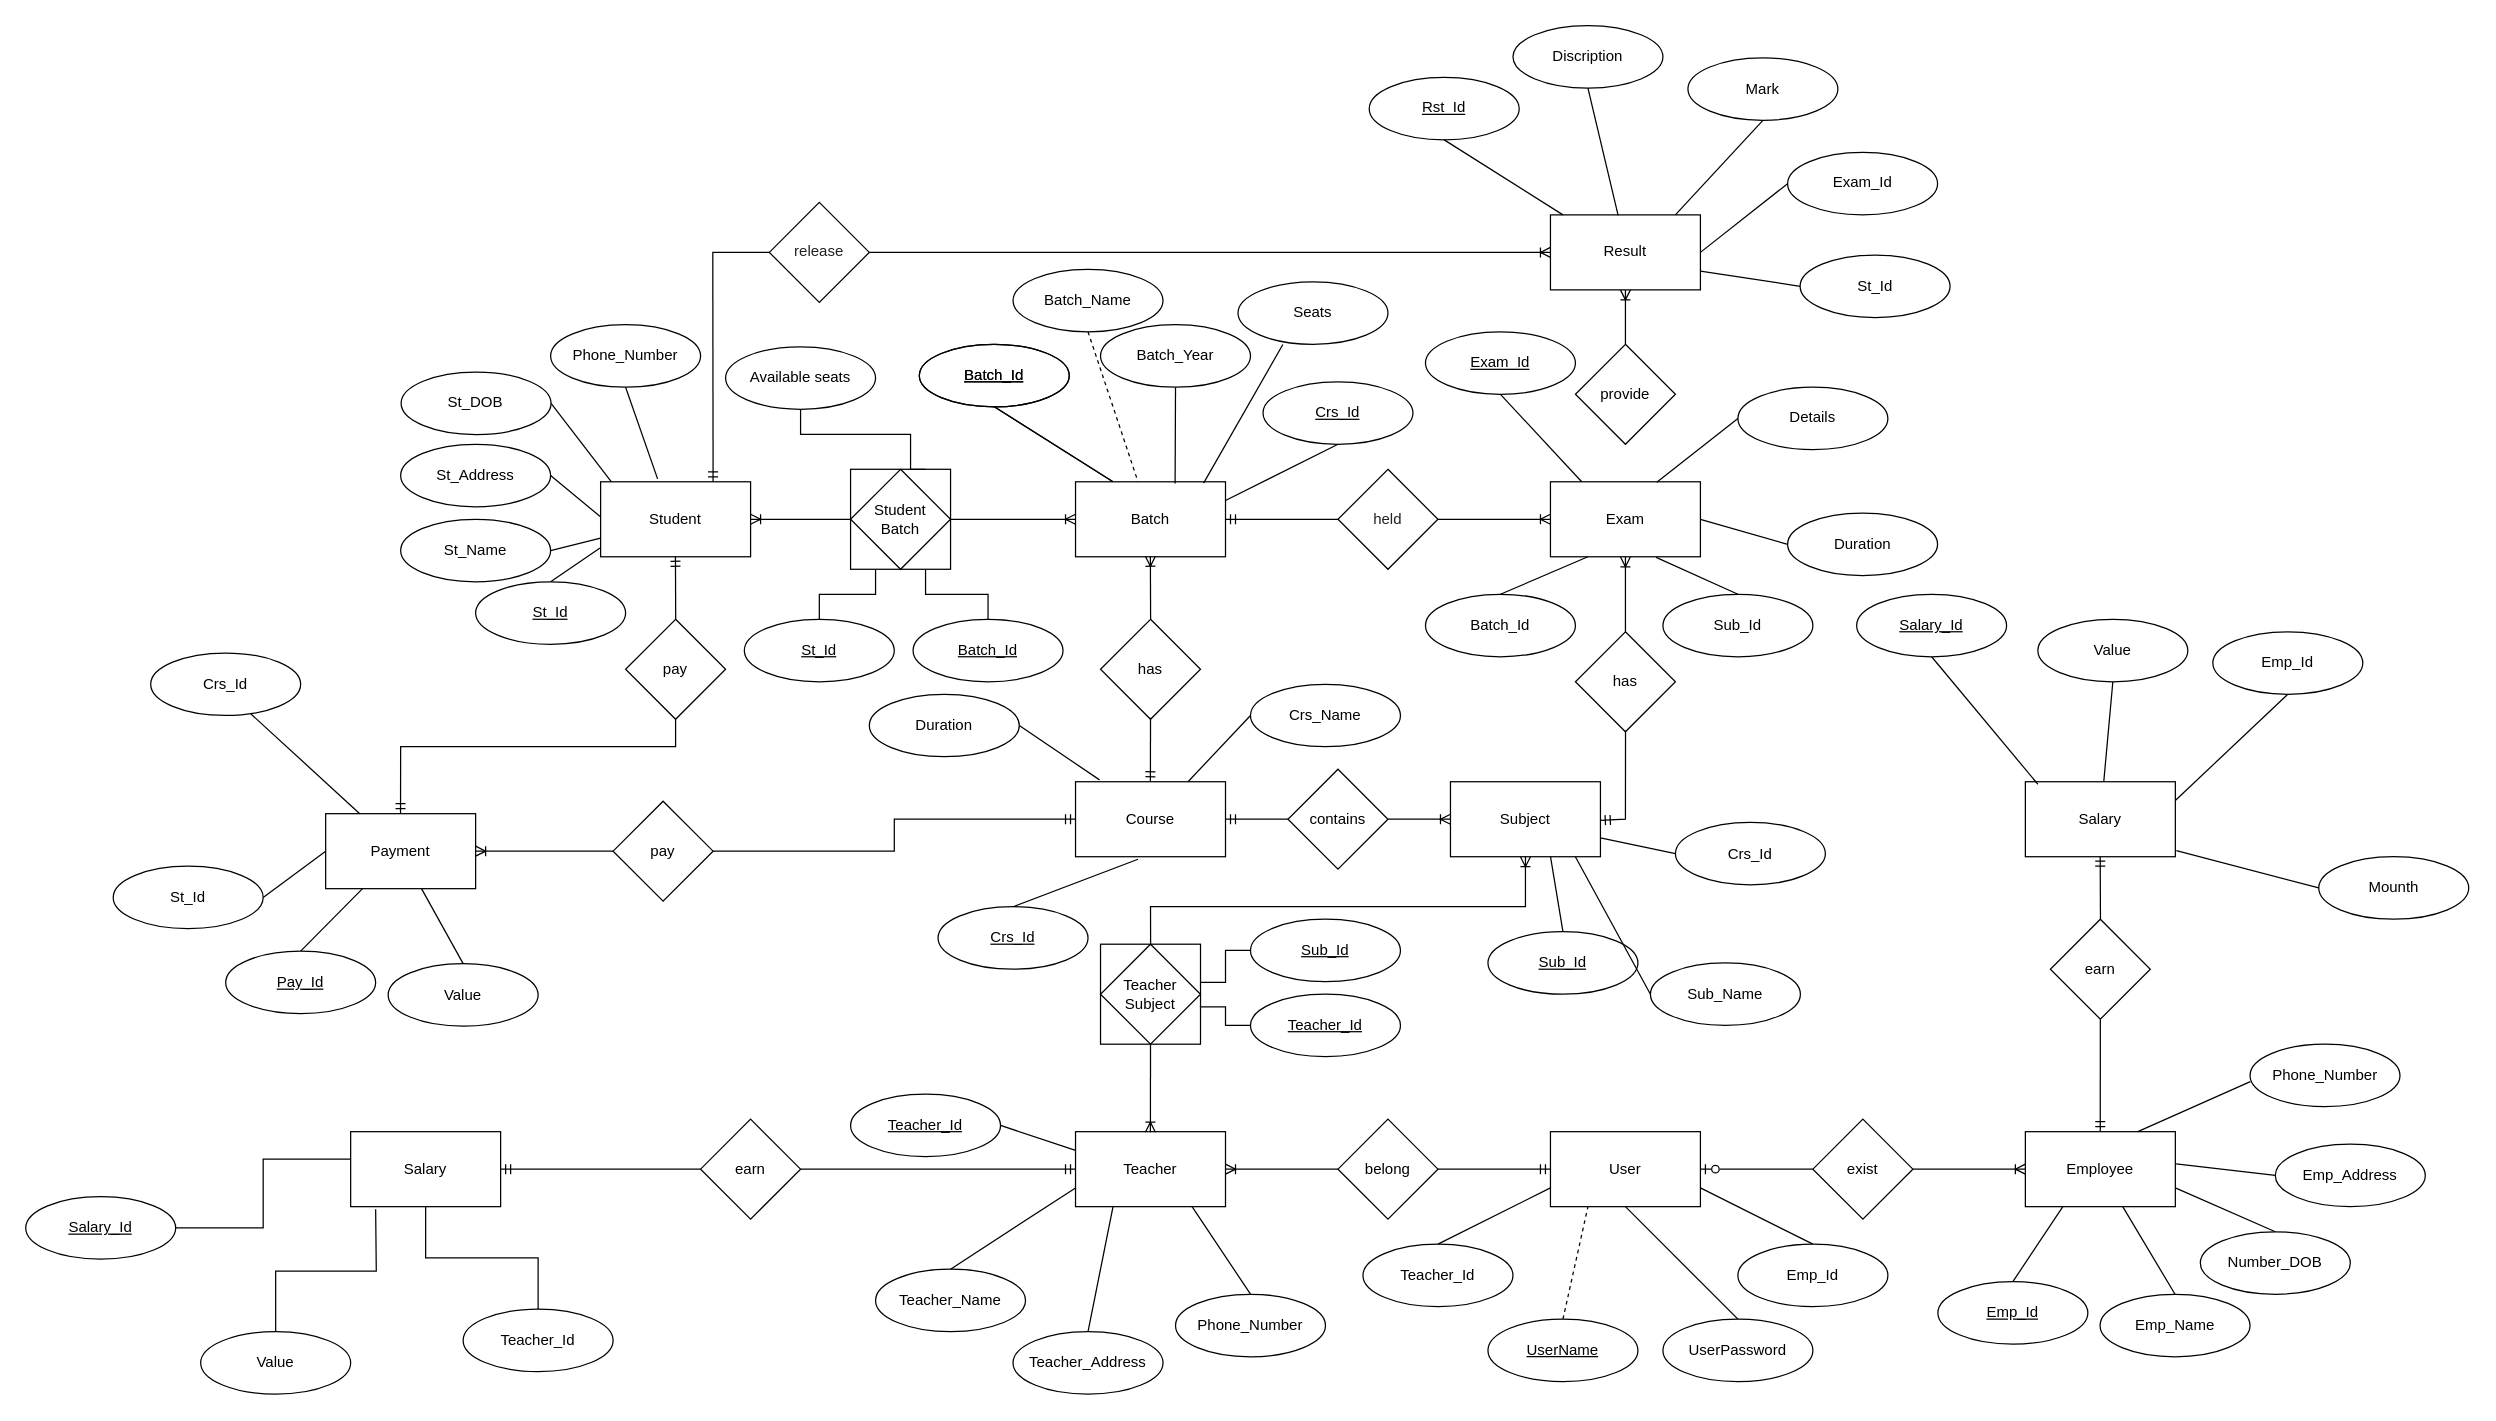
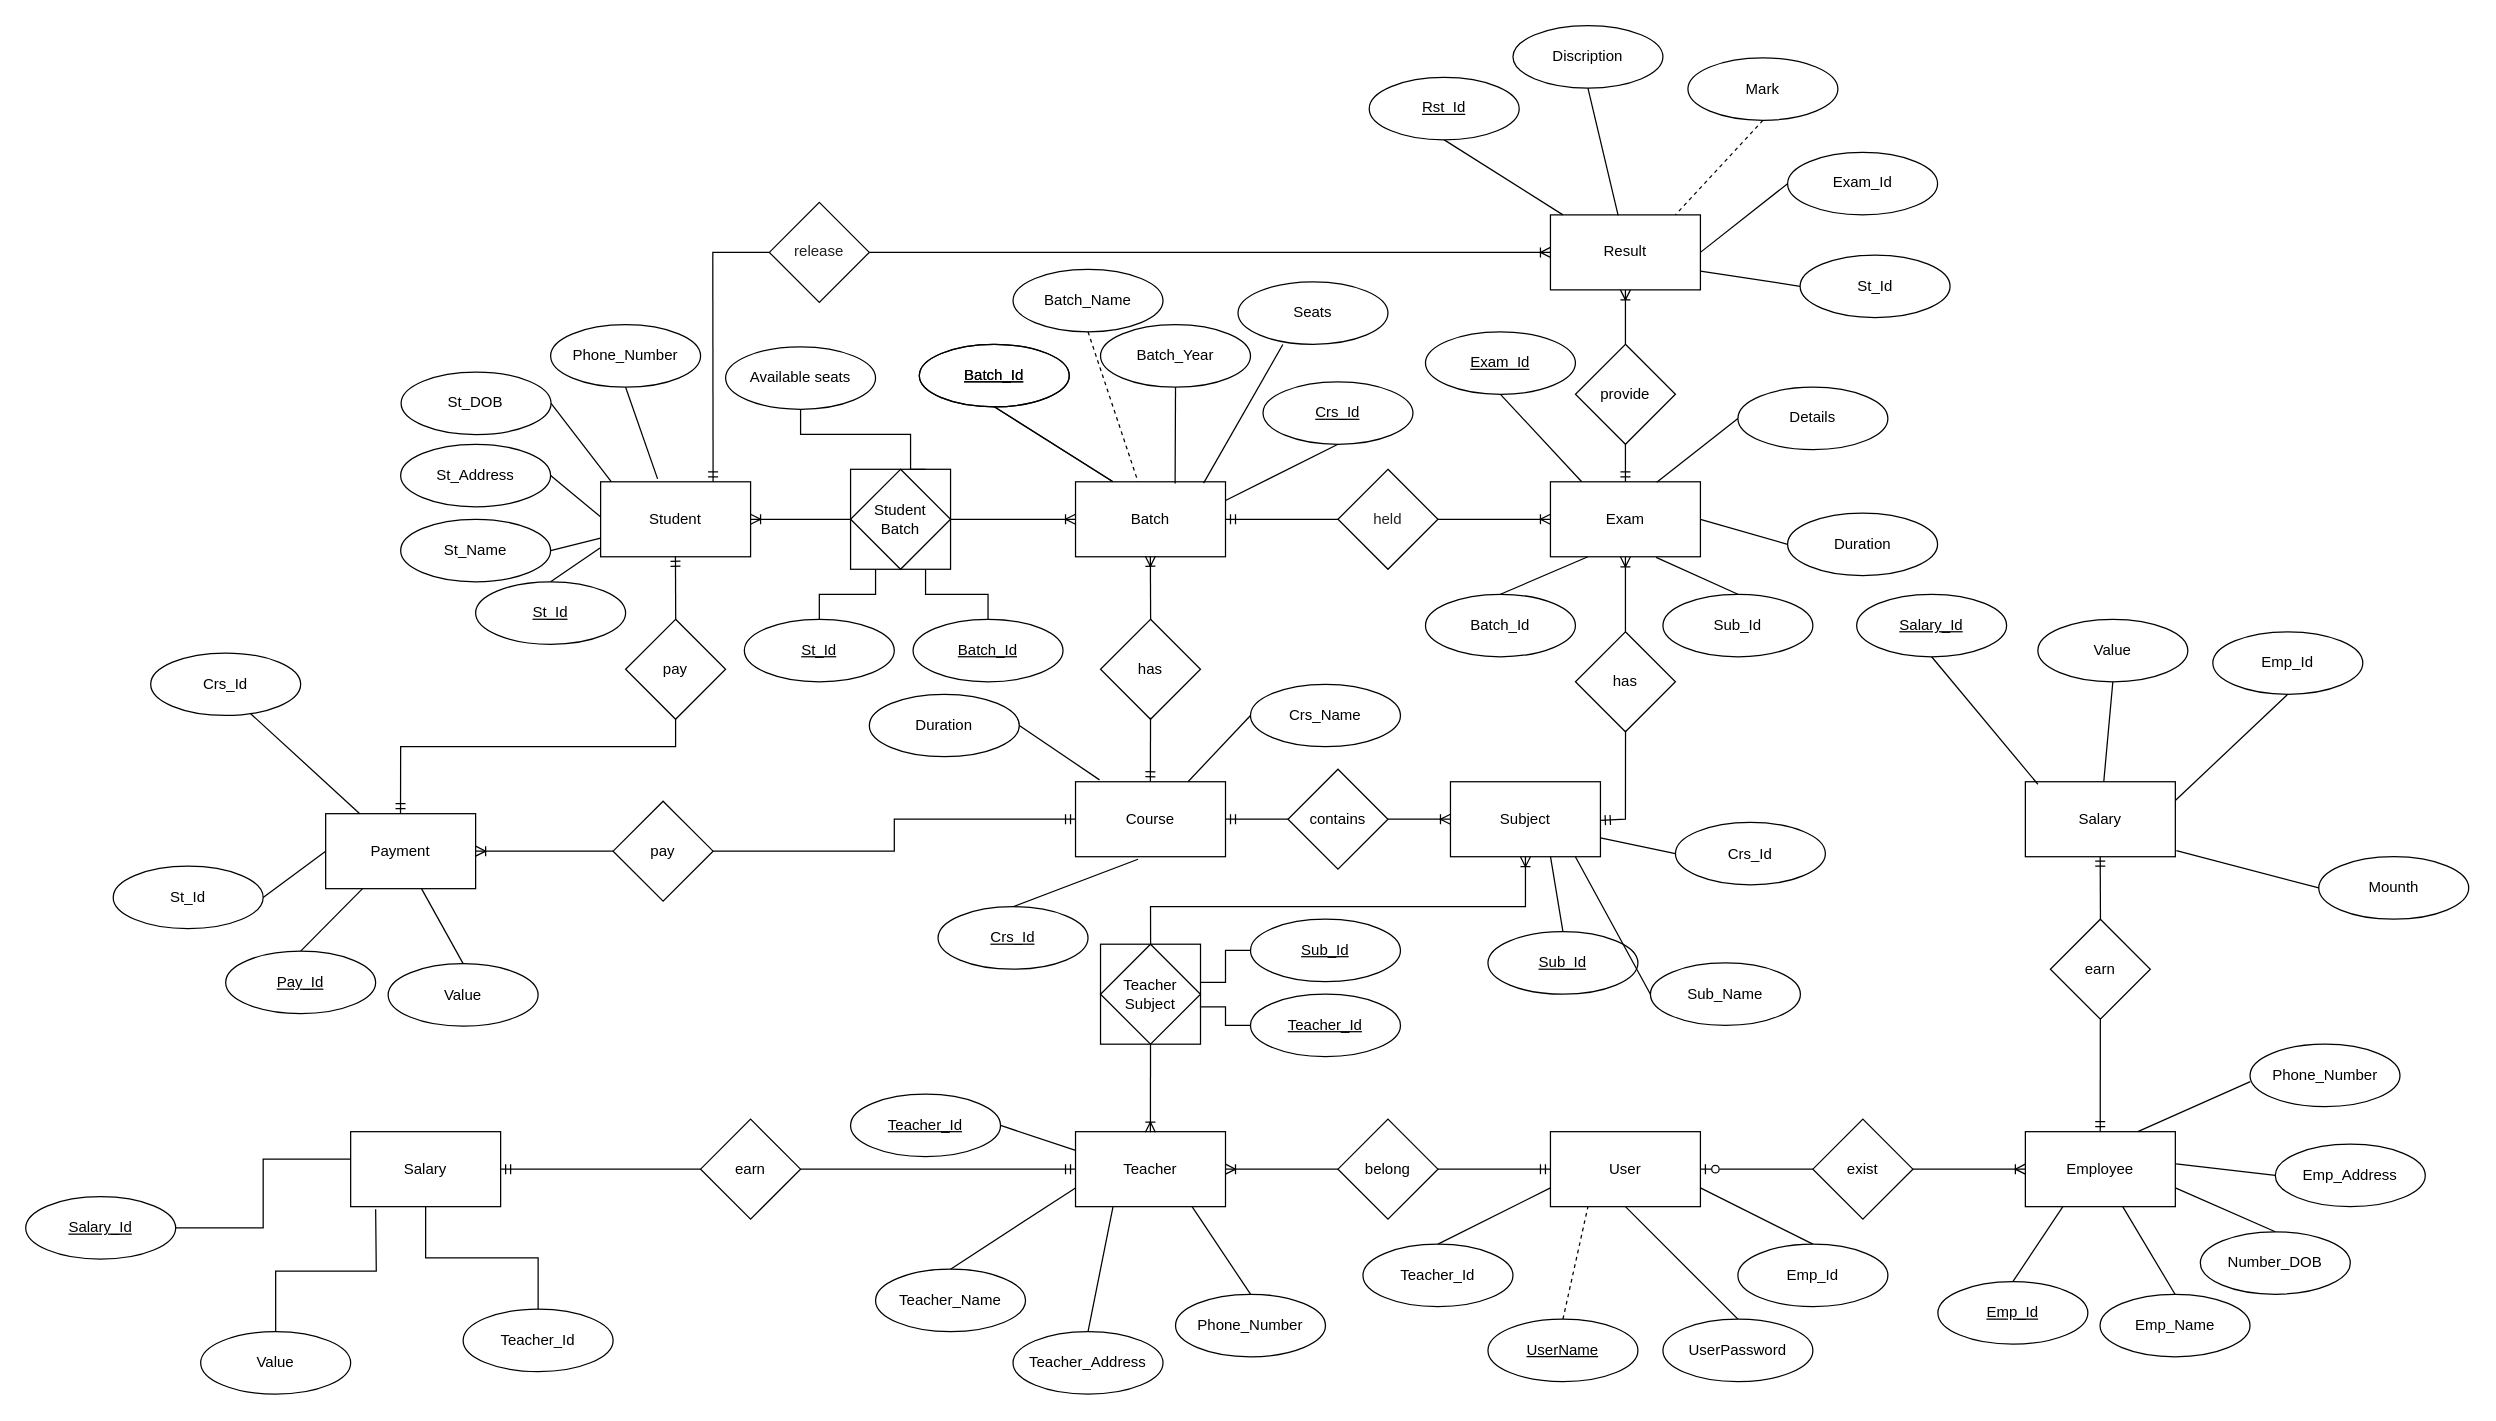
(1719, 168) -> (1719, 168)
none -> (1626, 463)
